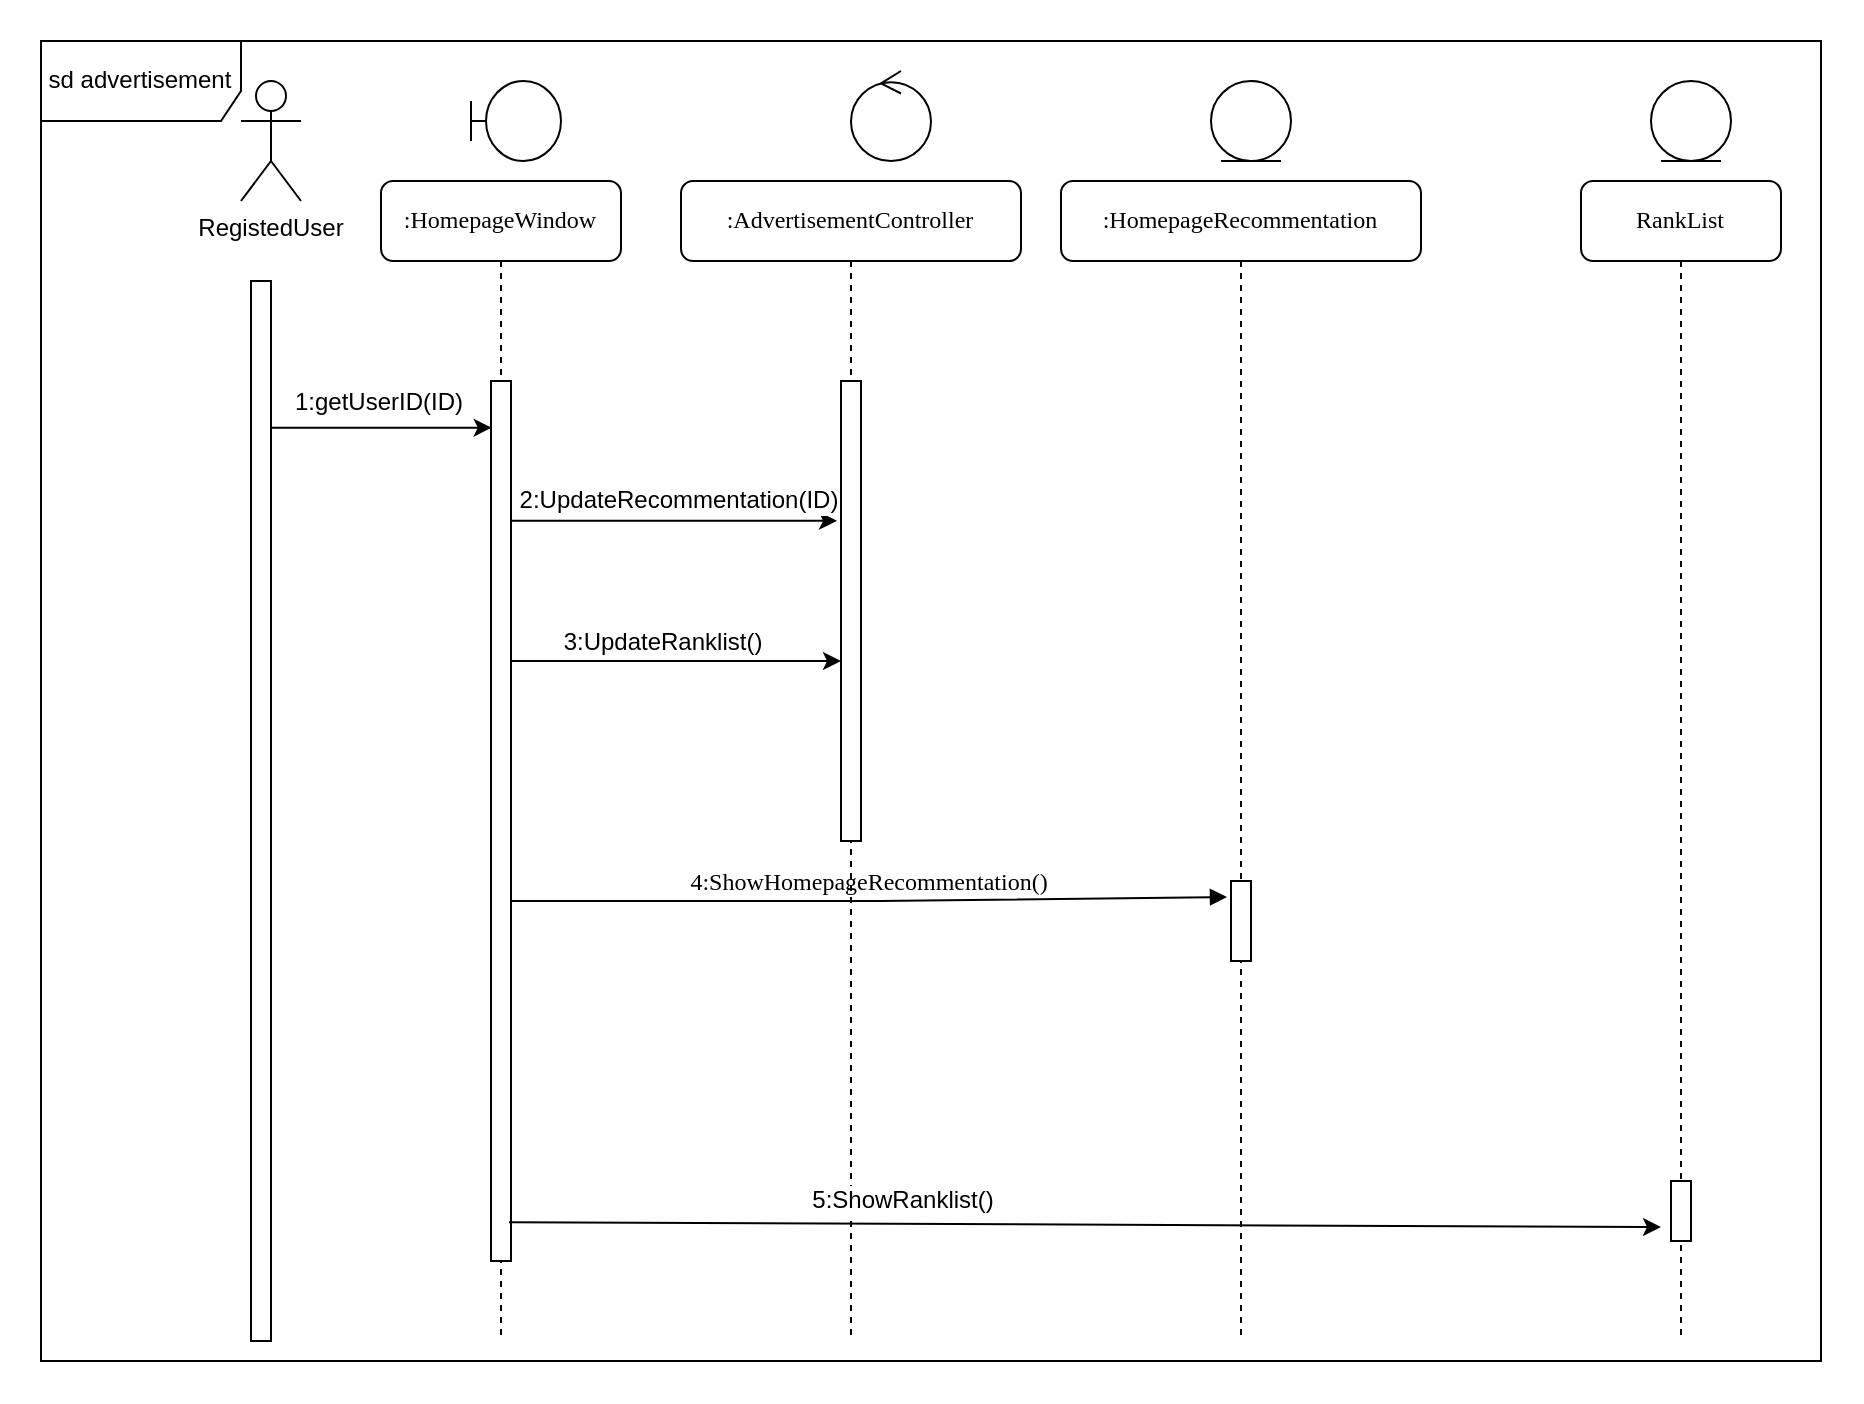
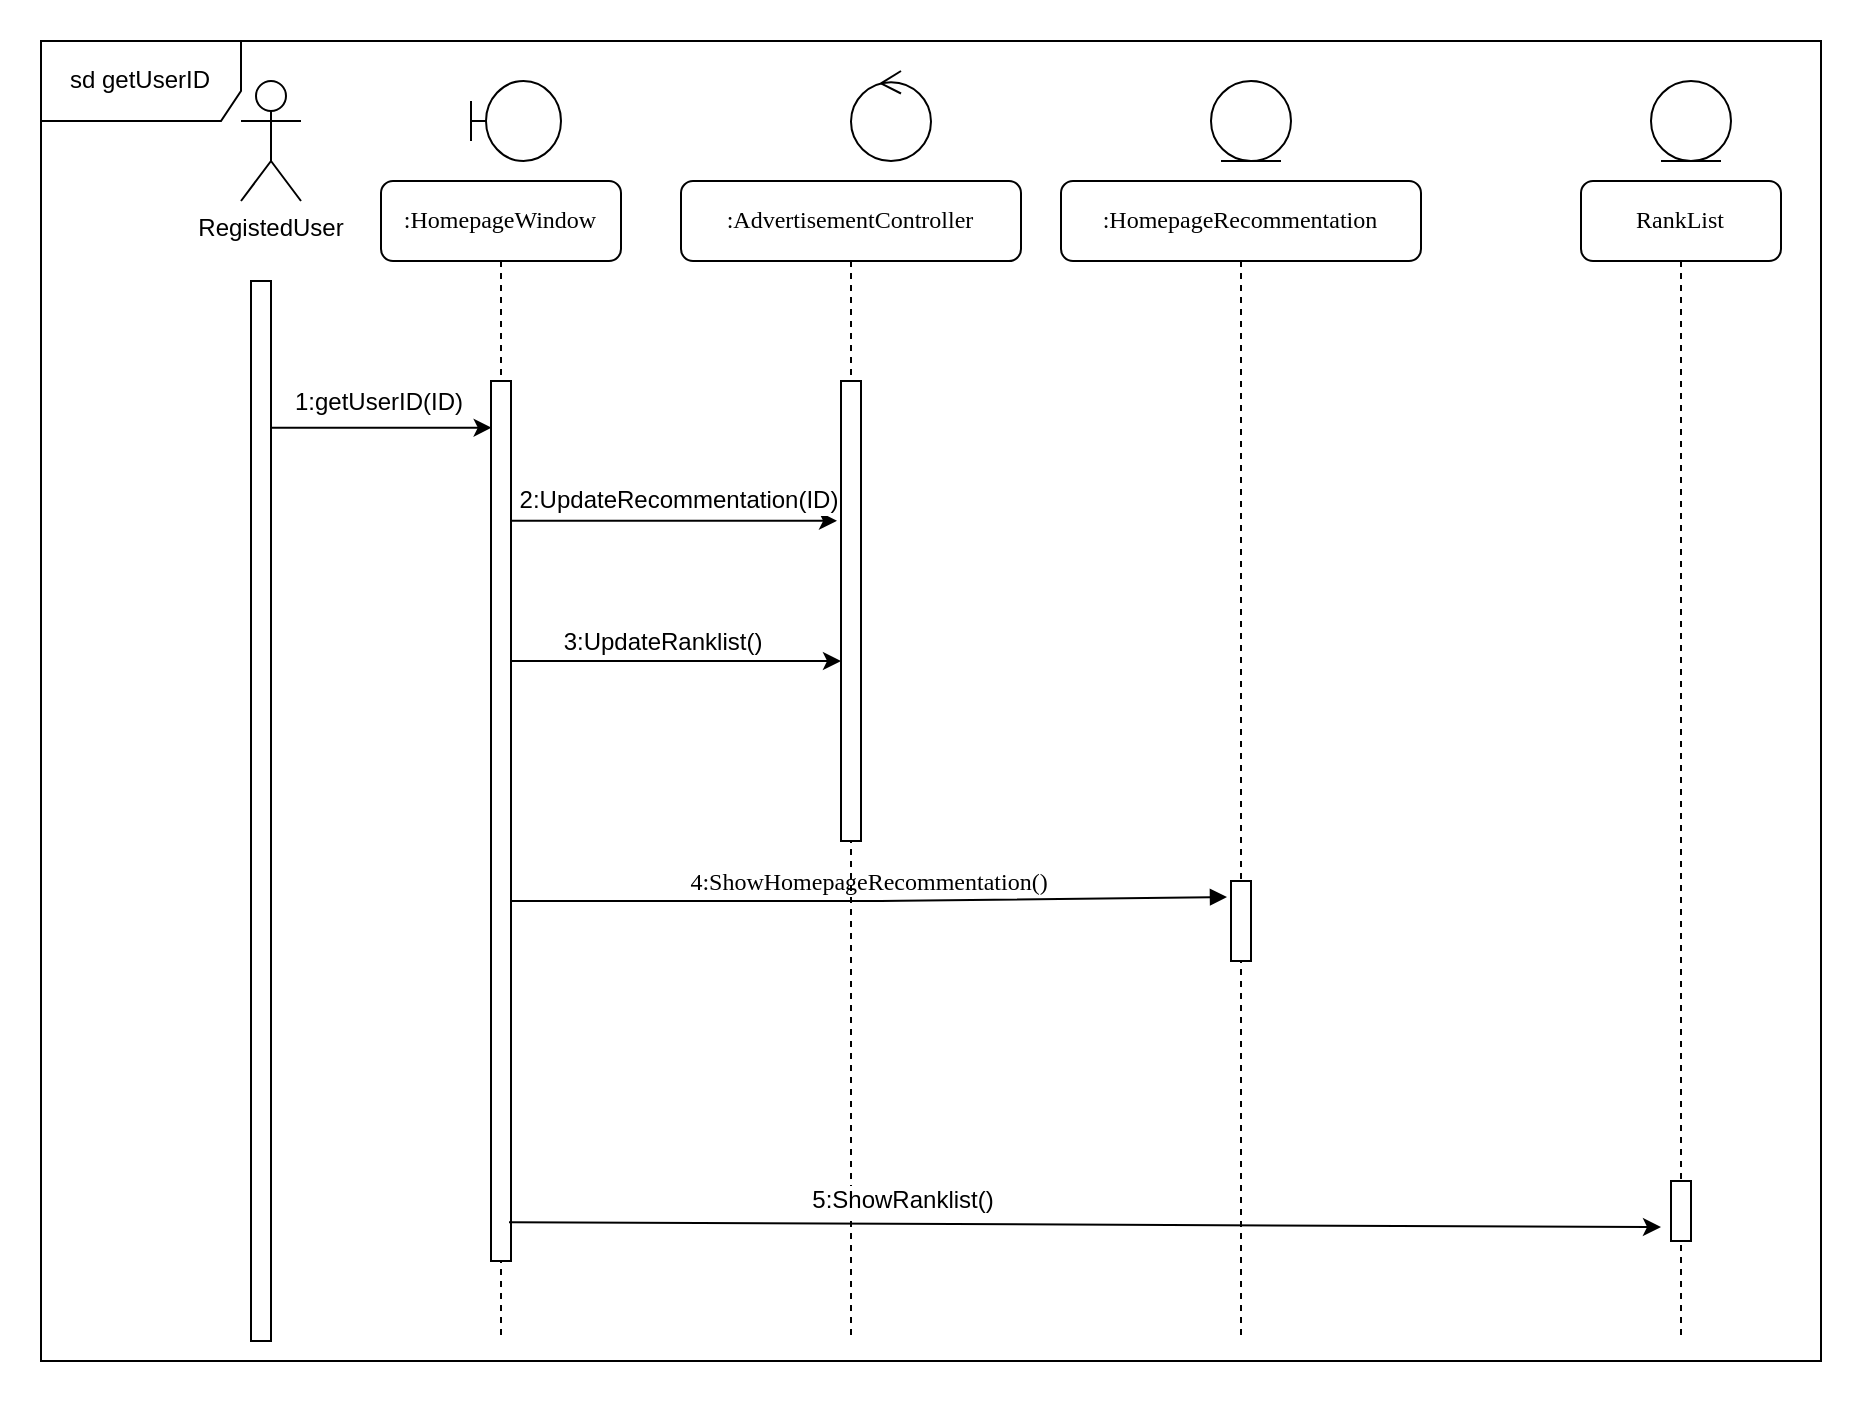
(141, 81) -> (141, 81)
